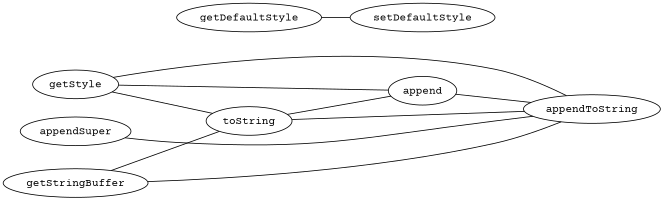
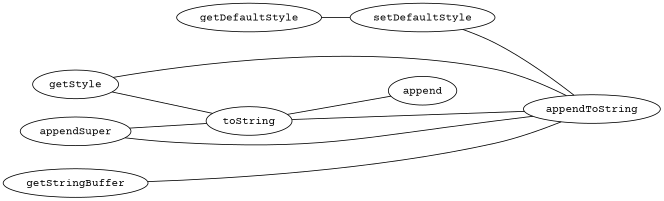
(254, 88) -> none
(493, 98) -> (521, 58)
(165, 151) -> (168, 126)
